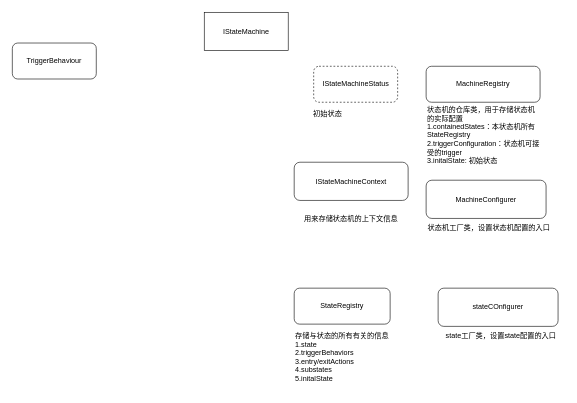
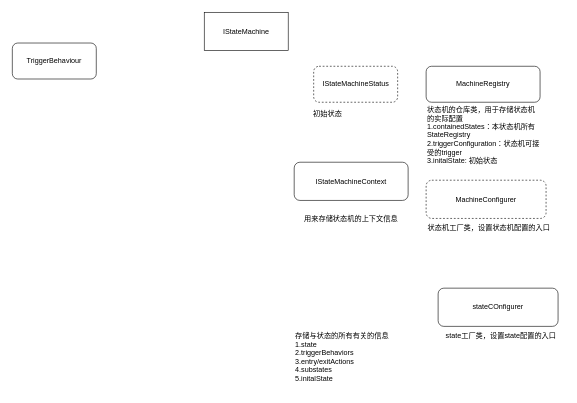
(486, 199) -> (486, 199)
(342, 306) -> none
